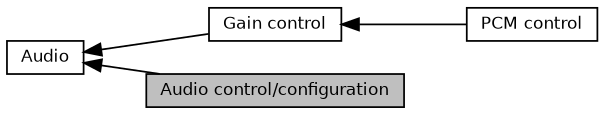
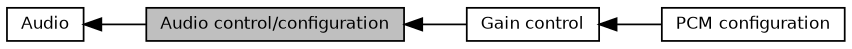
(532, 24) -> (753, 24)
(155, 42) -> (444, 24)
